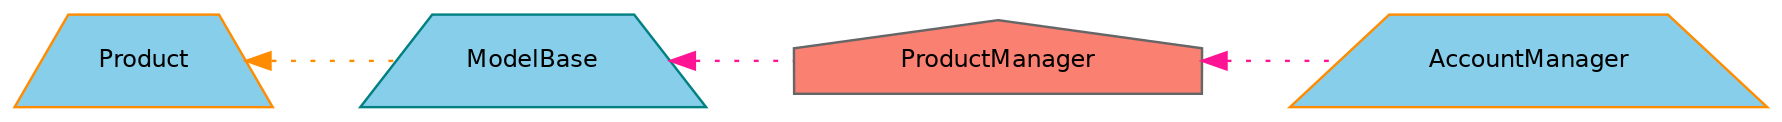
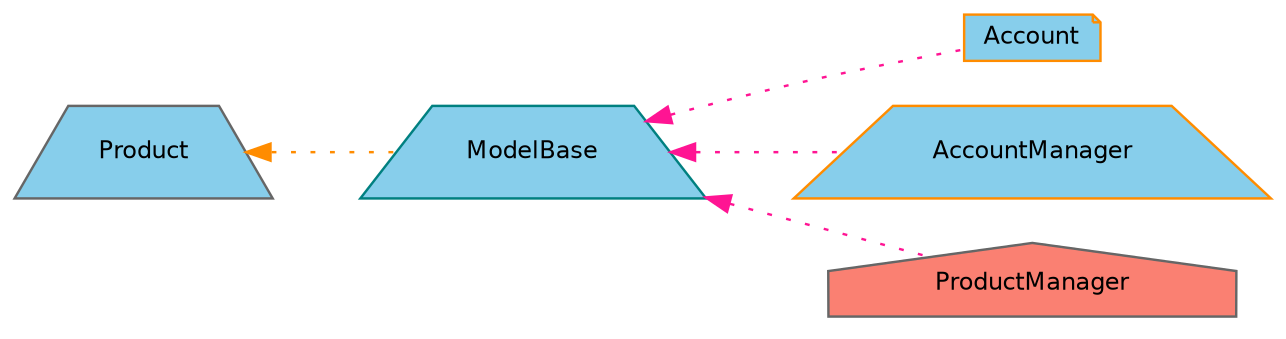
none -> (1032, 38)
(144, 61) -> (144, 152)
(1283, 61) -> (769, 152)
